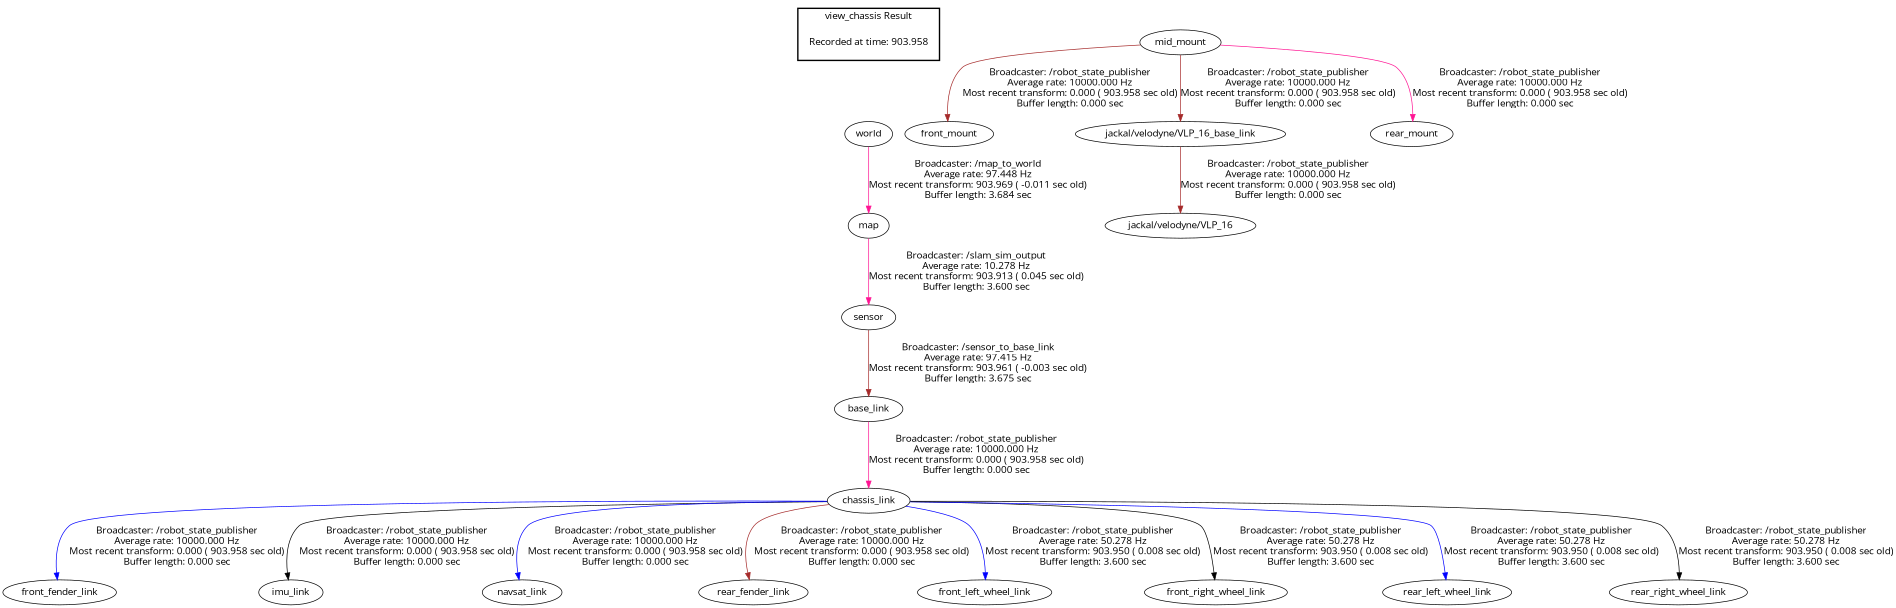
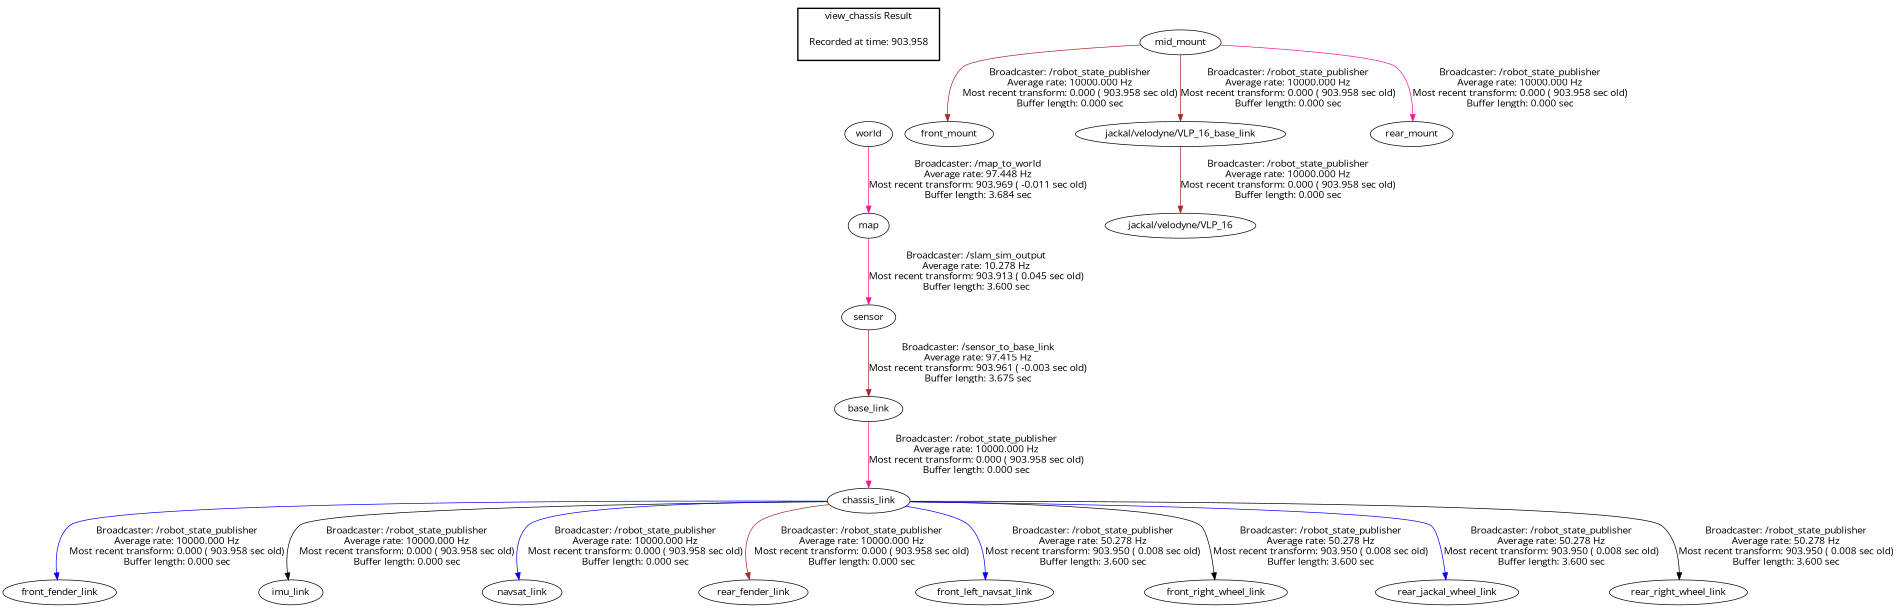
(985, 592) -> (985, 592)
(1447, 592) -> (1447, 592)
